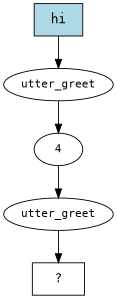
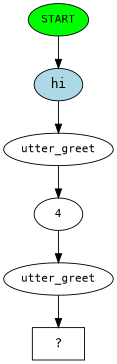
none -> (58, 20)
(58, 20) -> (58, 85)
